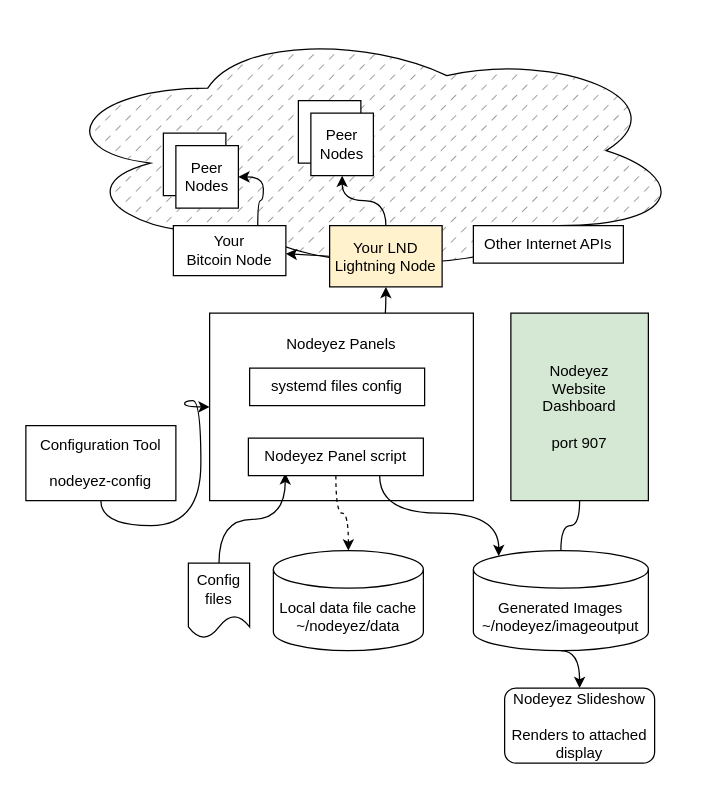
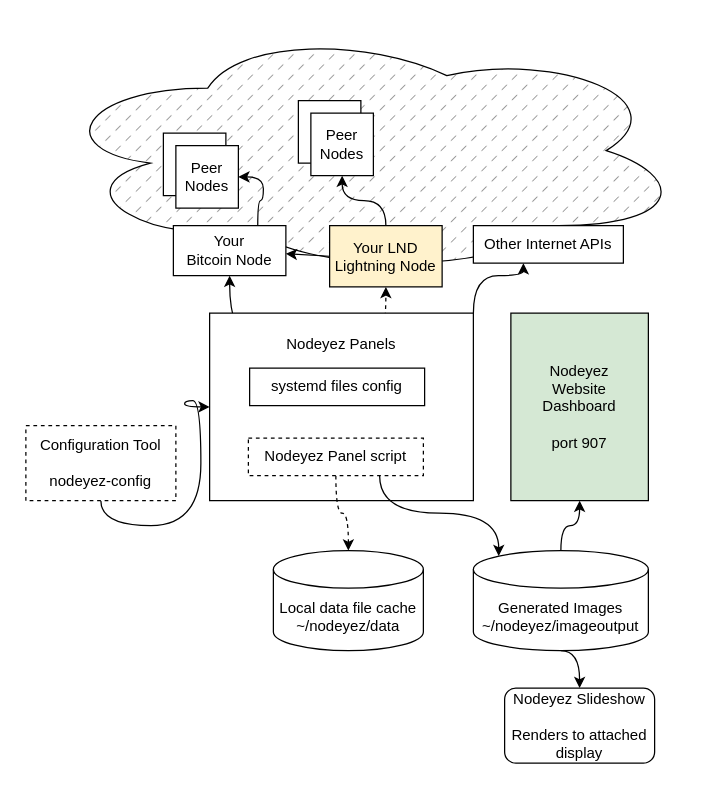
none -> (485, 280)
none -> (230, 299)
(385, 304) -> (385, 304)
(336, 457) -> (336, 457)
(101, 463) -> (101, 463)
(579, 512) -> (579, 517)
(250, 520) -> none
(219, 601) -> none
